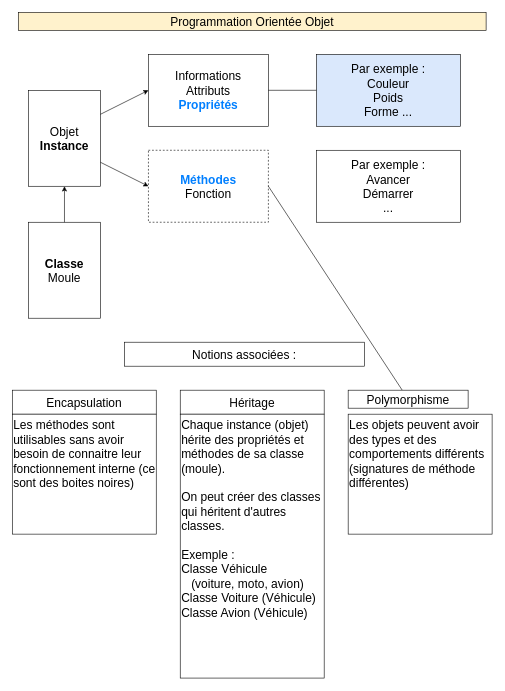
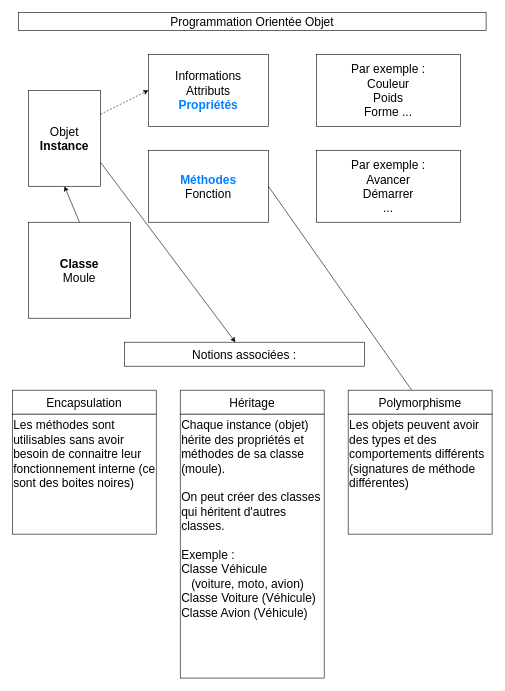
(252, 21) -> (252, 21)
(293, 90) -> none
(389, 90) -> (389, 90)
(122, 103) -> (122, 103)
(143, 184) -> (167, 251)
(209, 186) -> (209, 186)
(65, 270) -> (80, 270)
(408, 399) -> (420, 402)
